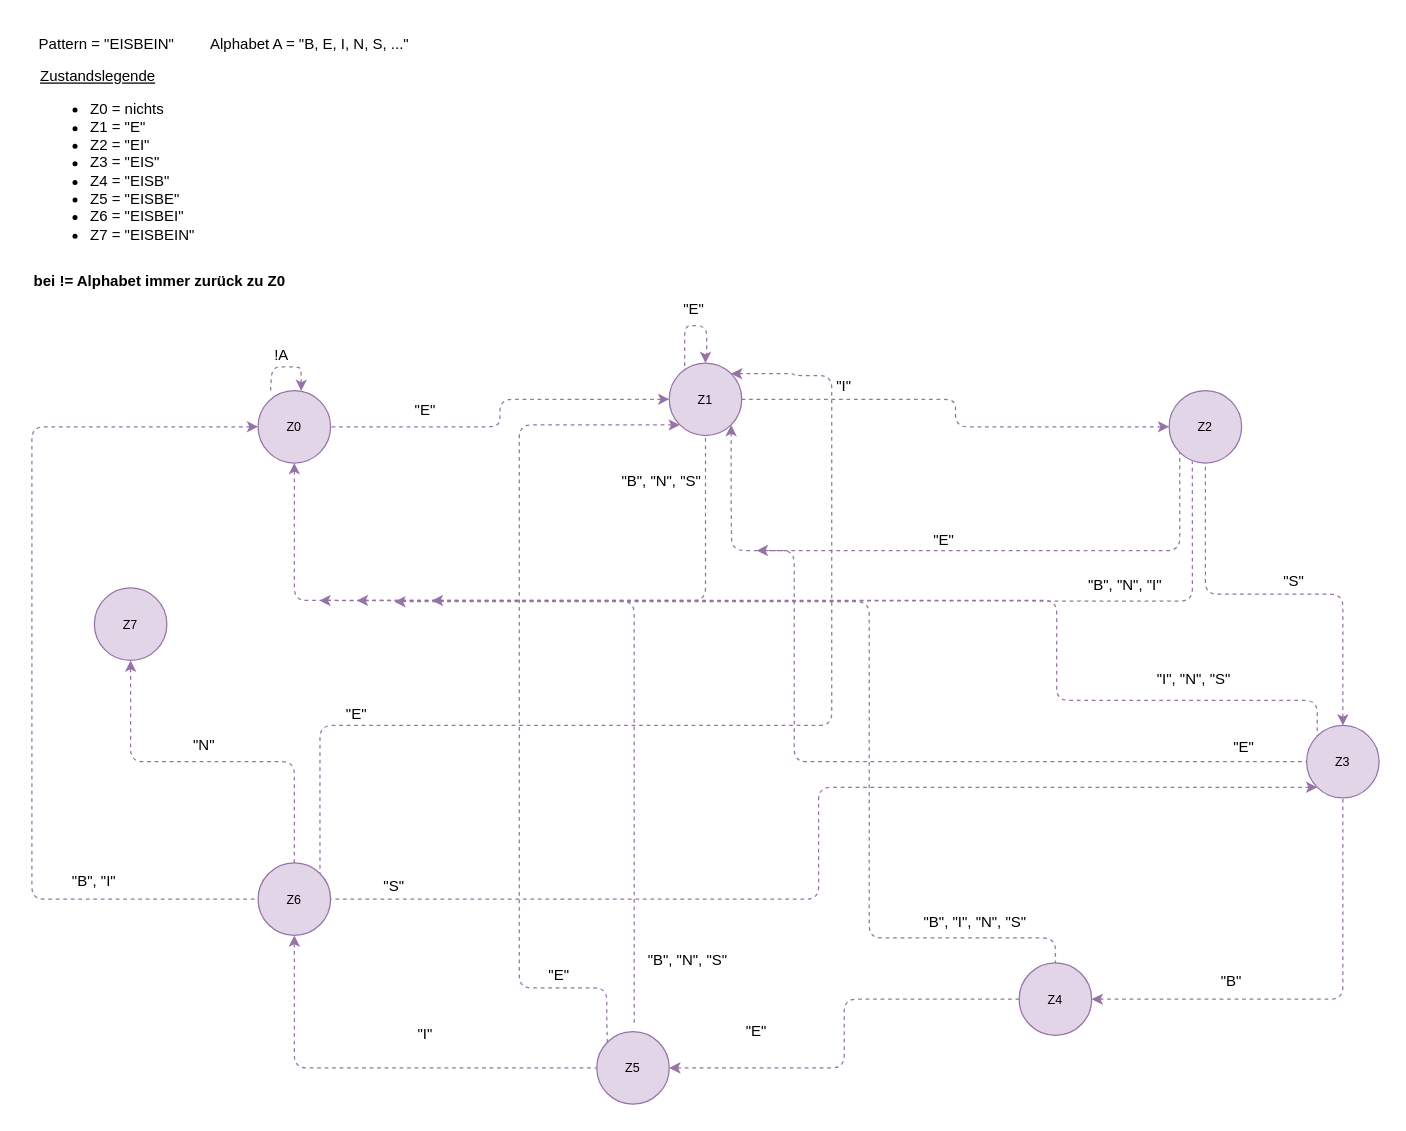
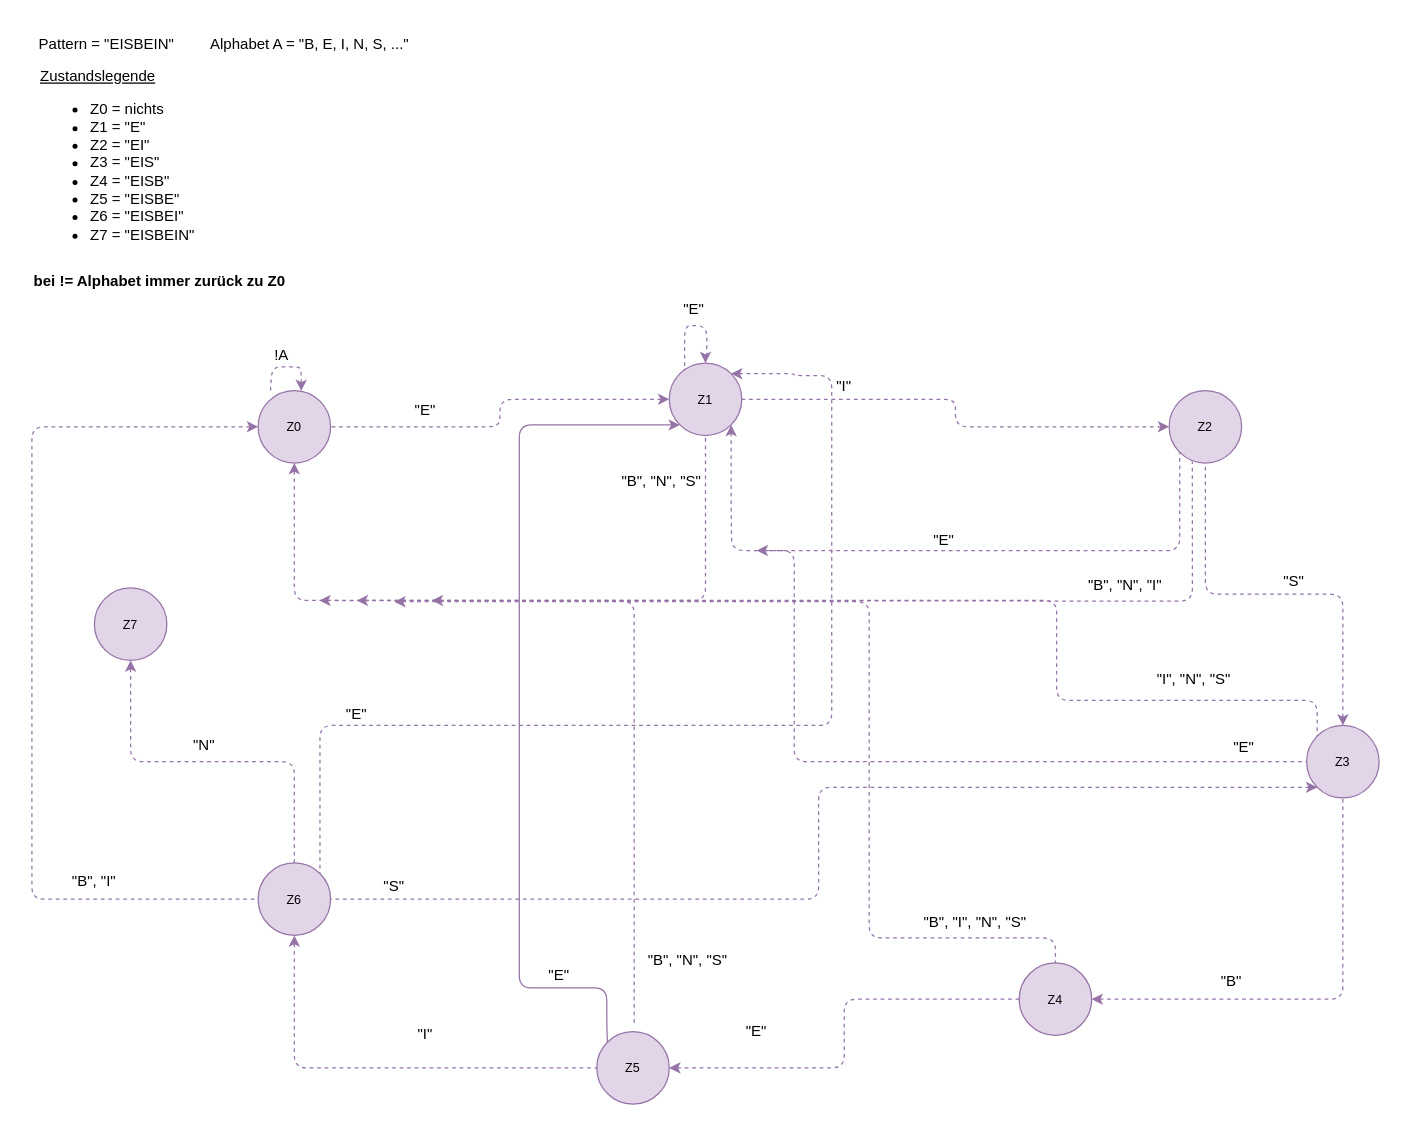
(519, 694) -> (519, 694)
